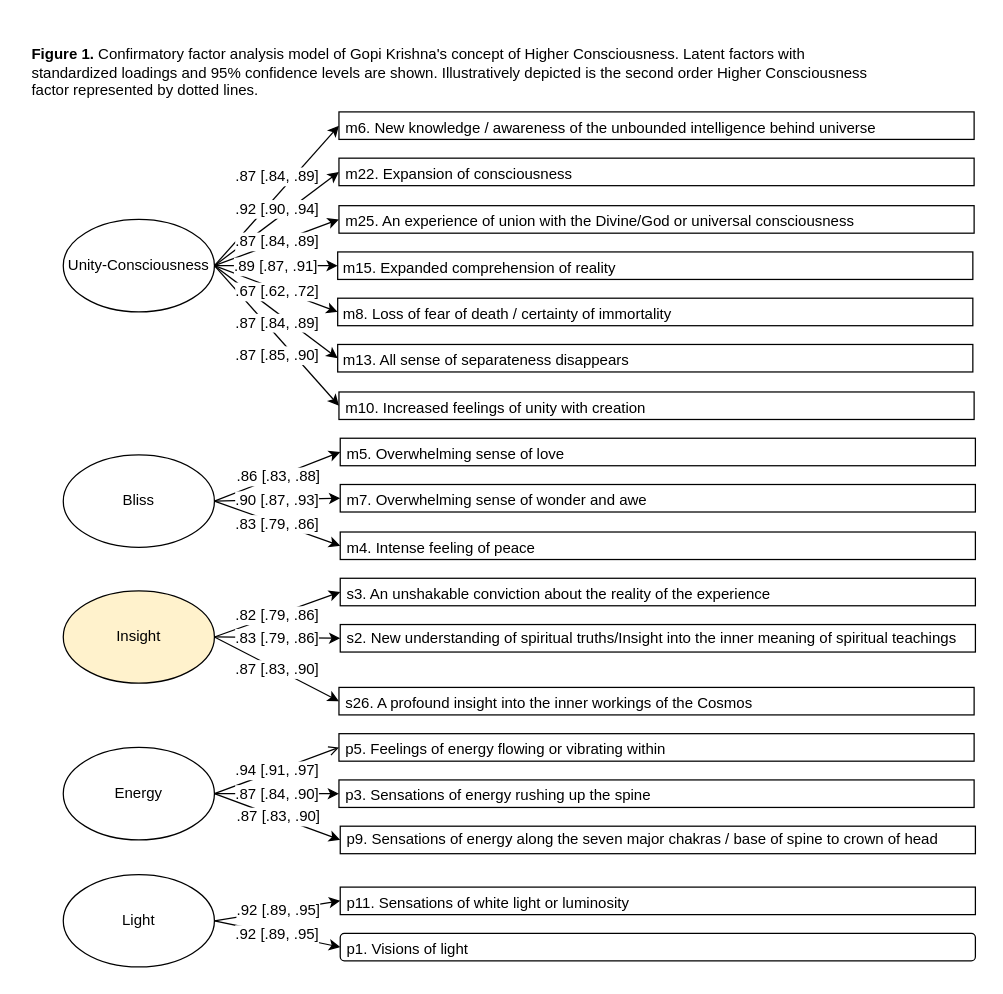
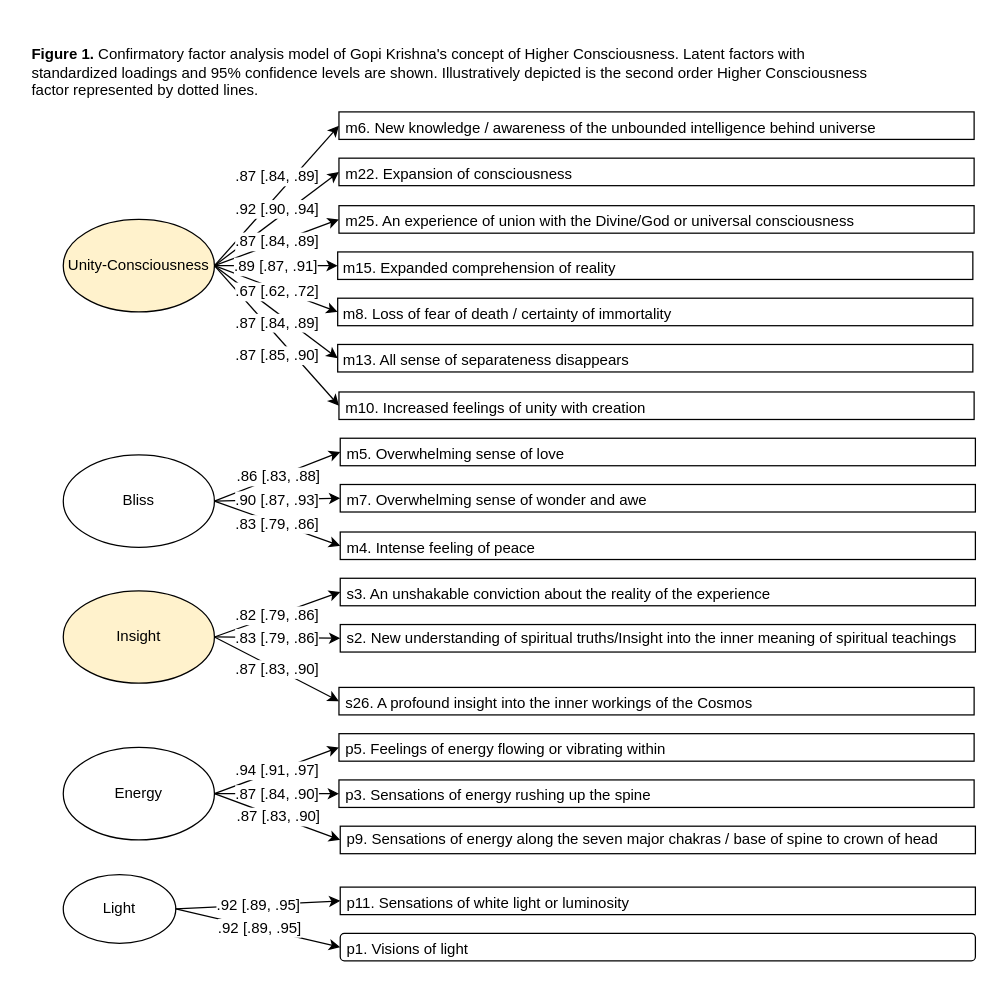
(139, 266) -> (139, 266)
(331, 750) -> (329, 751)
(139, 921) -> (119, 909)
